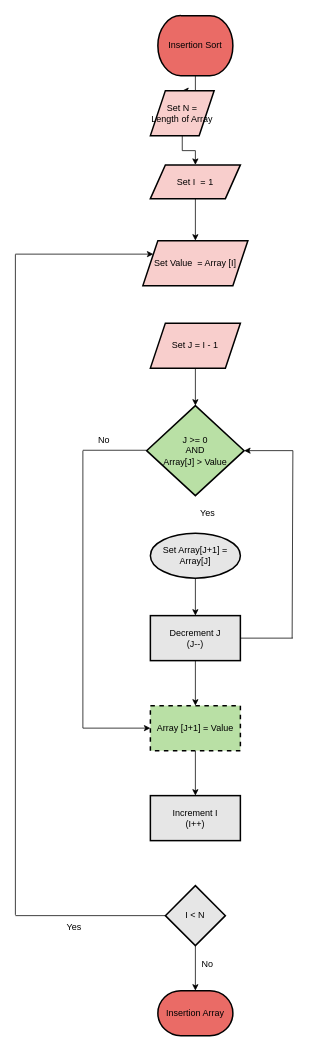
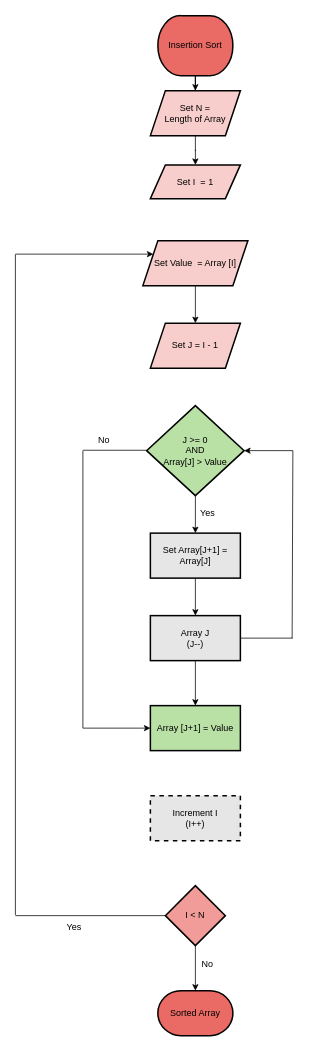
(182, 113) -> (195, 113)
(195, 216) -> none
none -> (195, 302)
(195, 384) -> none
none -> (195, 512)
(195, 555) -> (195, 555)
(195, 638) -> (195, 638)
(195, 728) -> (195, 728)
(195, 770) -> none
(195, 818) -> (195, 818)
(195, 915) -> (195, 915)
(195, 1013) -> (195, 1013)
